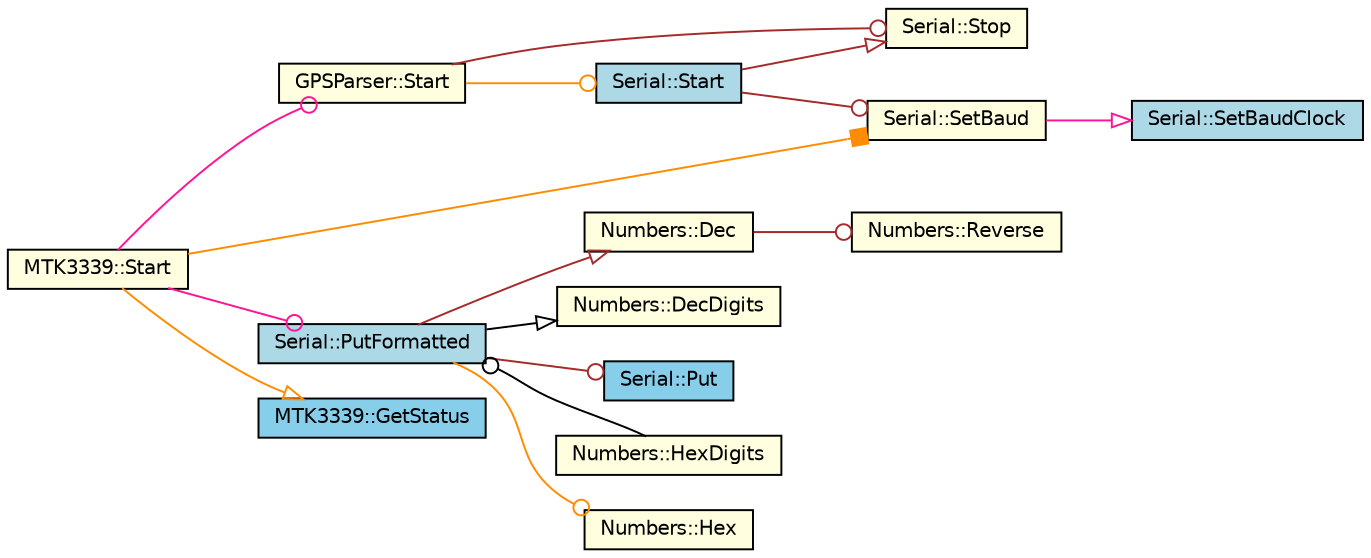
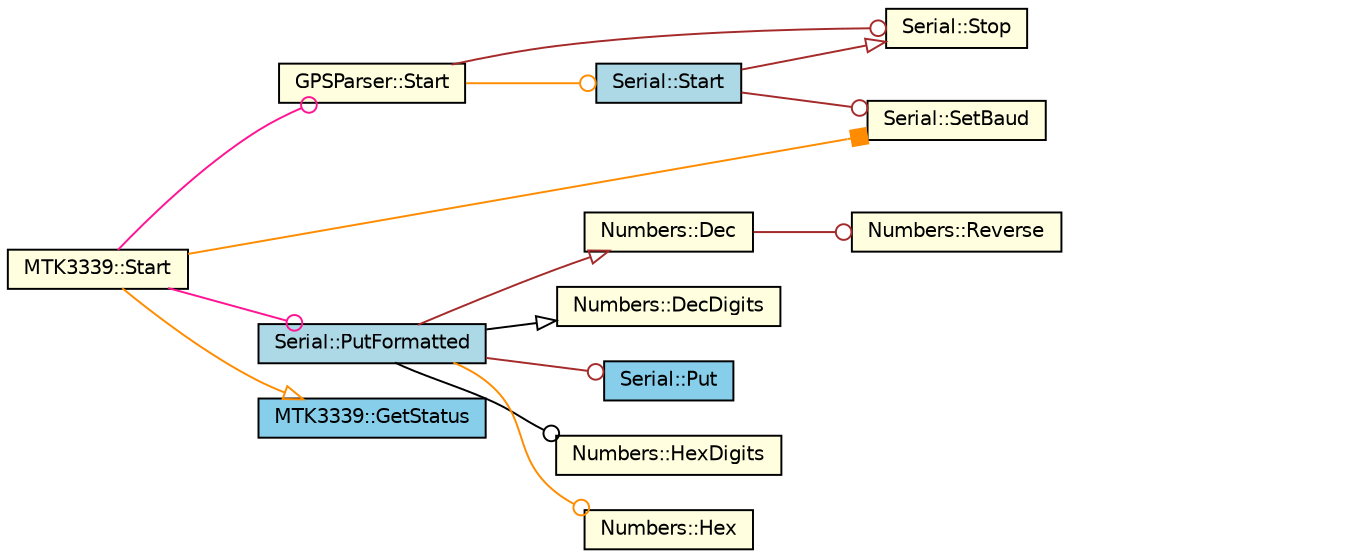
(1247, 120) -> none
(570, 406) -> (471, 393)
